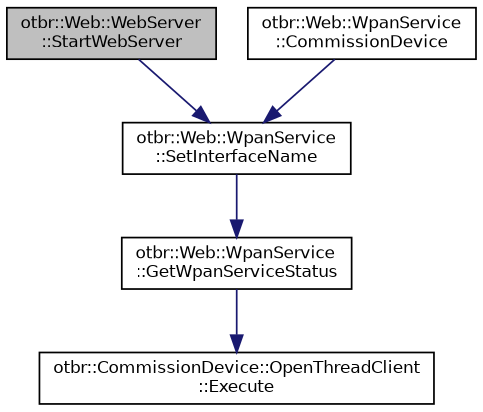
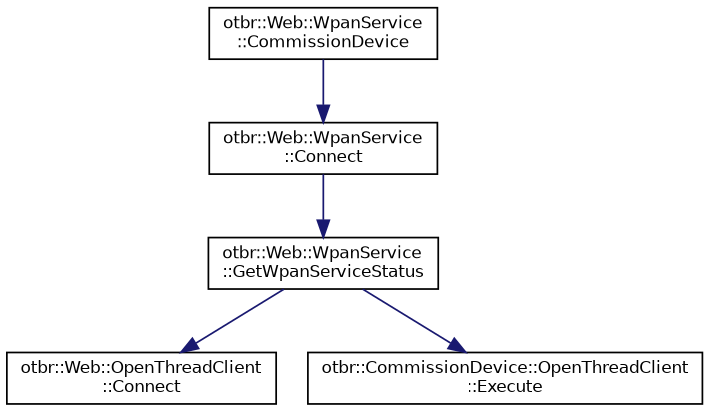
(111, 33) -> none
(237, 148) -> (323, 148)
none -> (142, 378)
